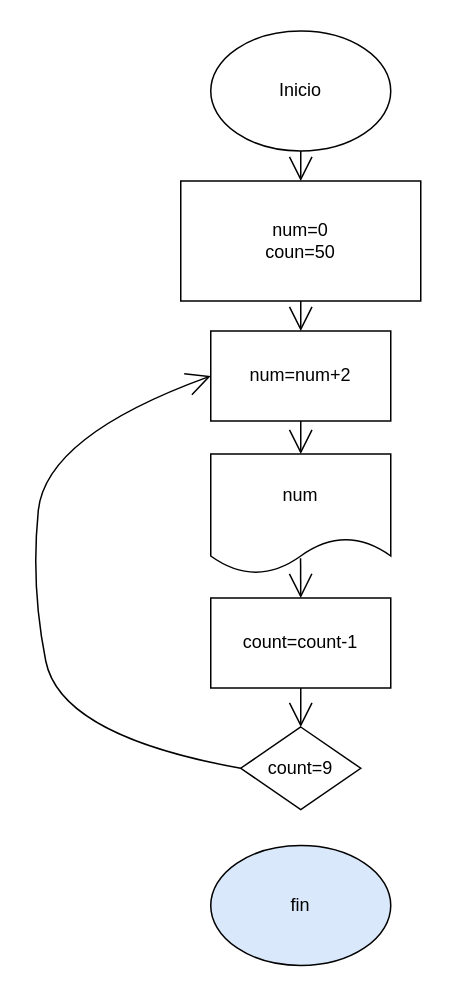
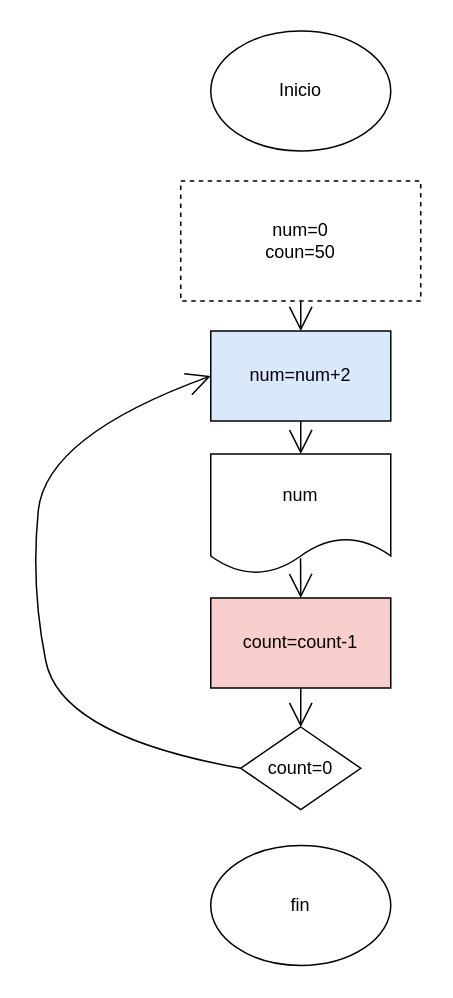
(301, 164) -> none
(301, 241) -> (301, 241)
(301, 376) -> (301, 376)
(301, 643) -> (301, 643)
(301, 769) -> (301, 769)
(301, 905) -> (301, 905)
